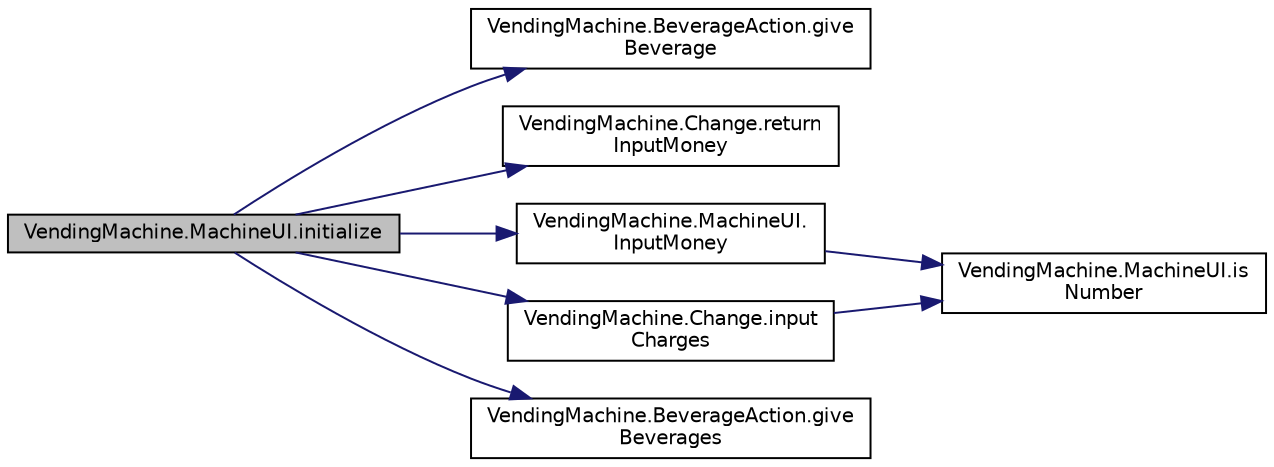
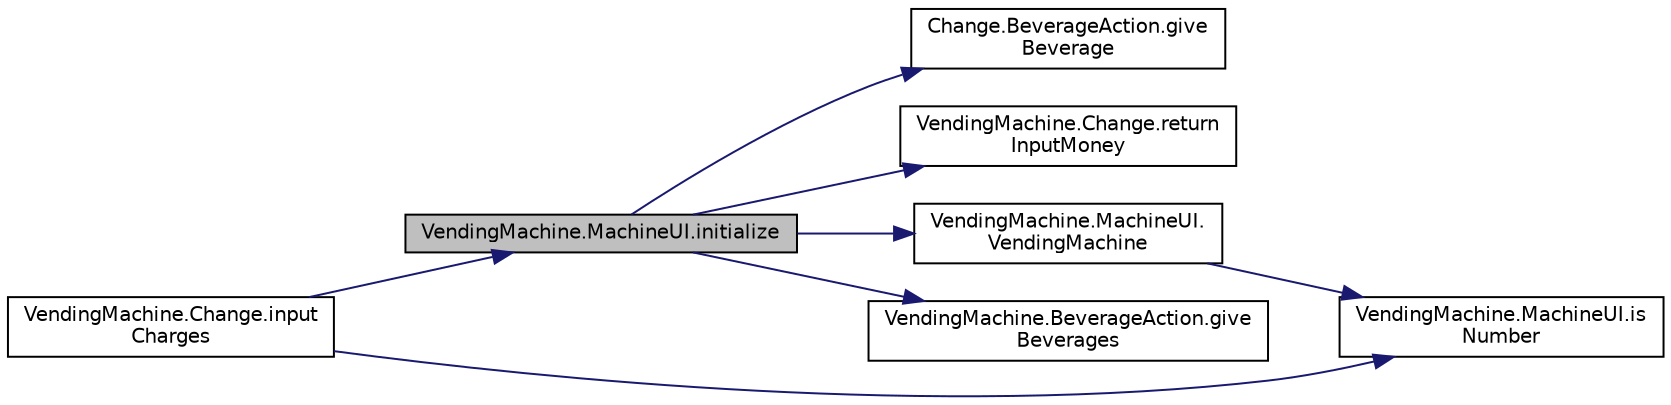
(671, 39) -> (1068, 39)
(671, 234) -> (1068, 234)
(401, 275) -> (401, 277)
